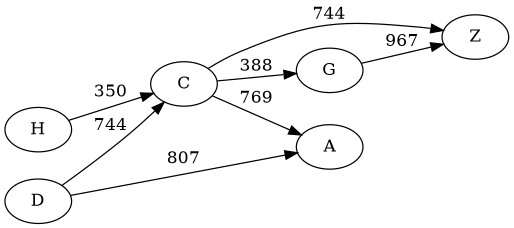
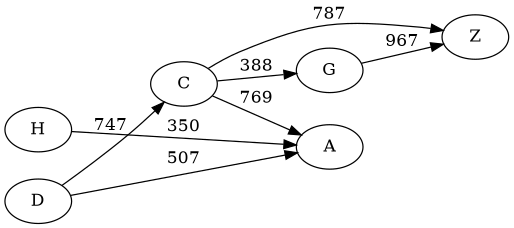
(330, 14) -> (330, 14)
(105, 109) -> (178, 138)
(111, 125) -> (111, 125)
(184, 159) -> (184, 159)
